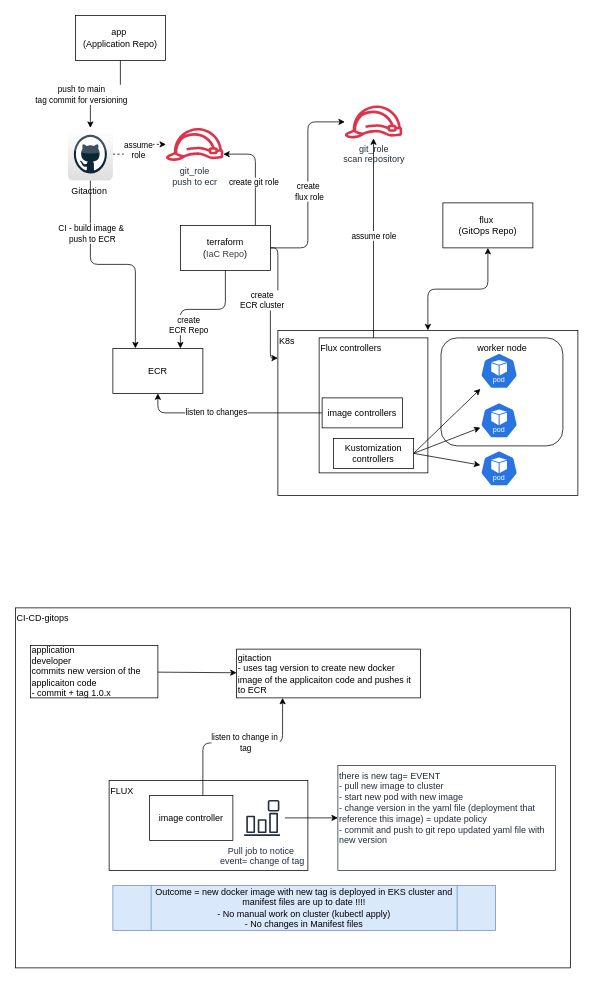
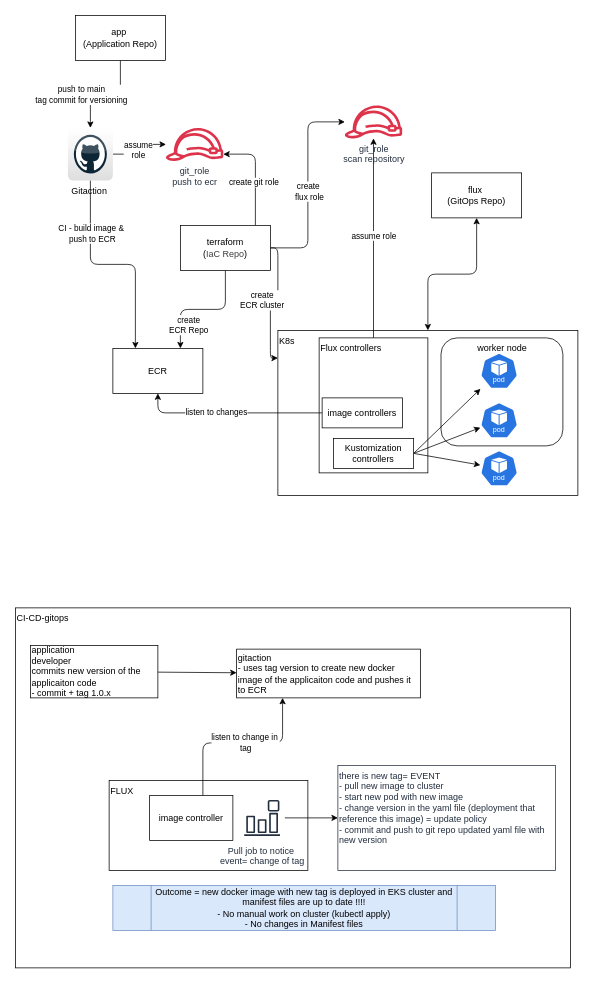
(118, 154) -> (118, 154)
(488, 225) -> (477, 195)
